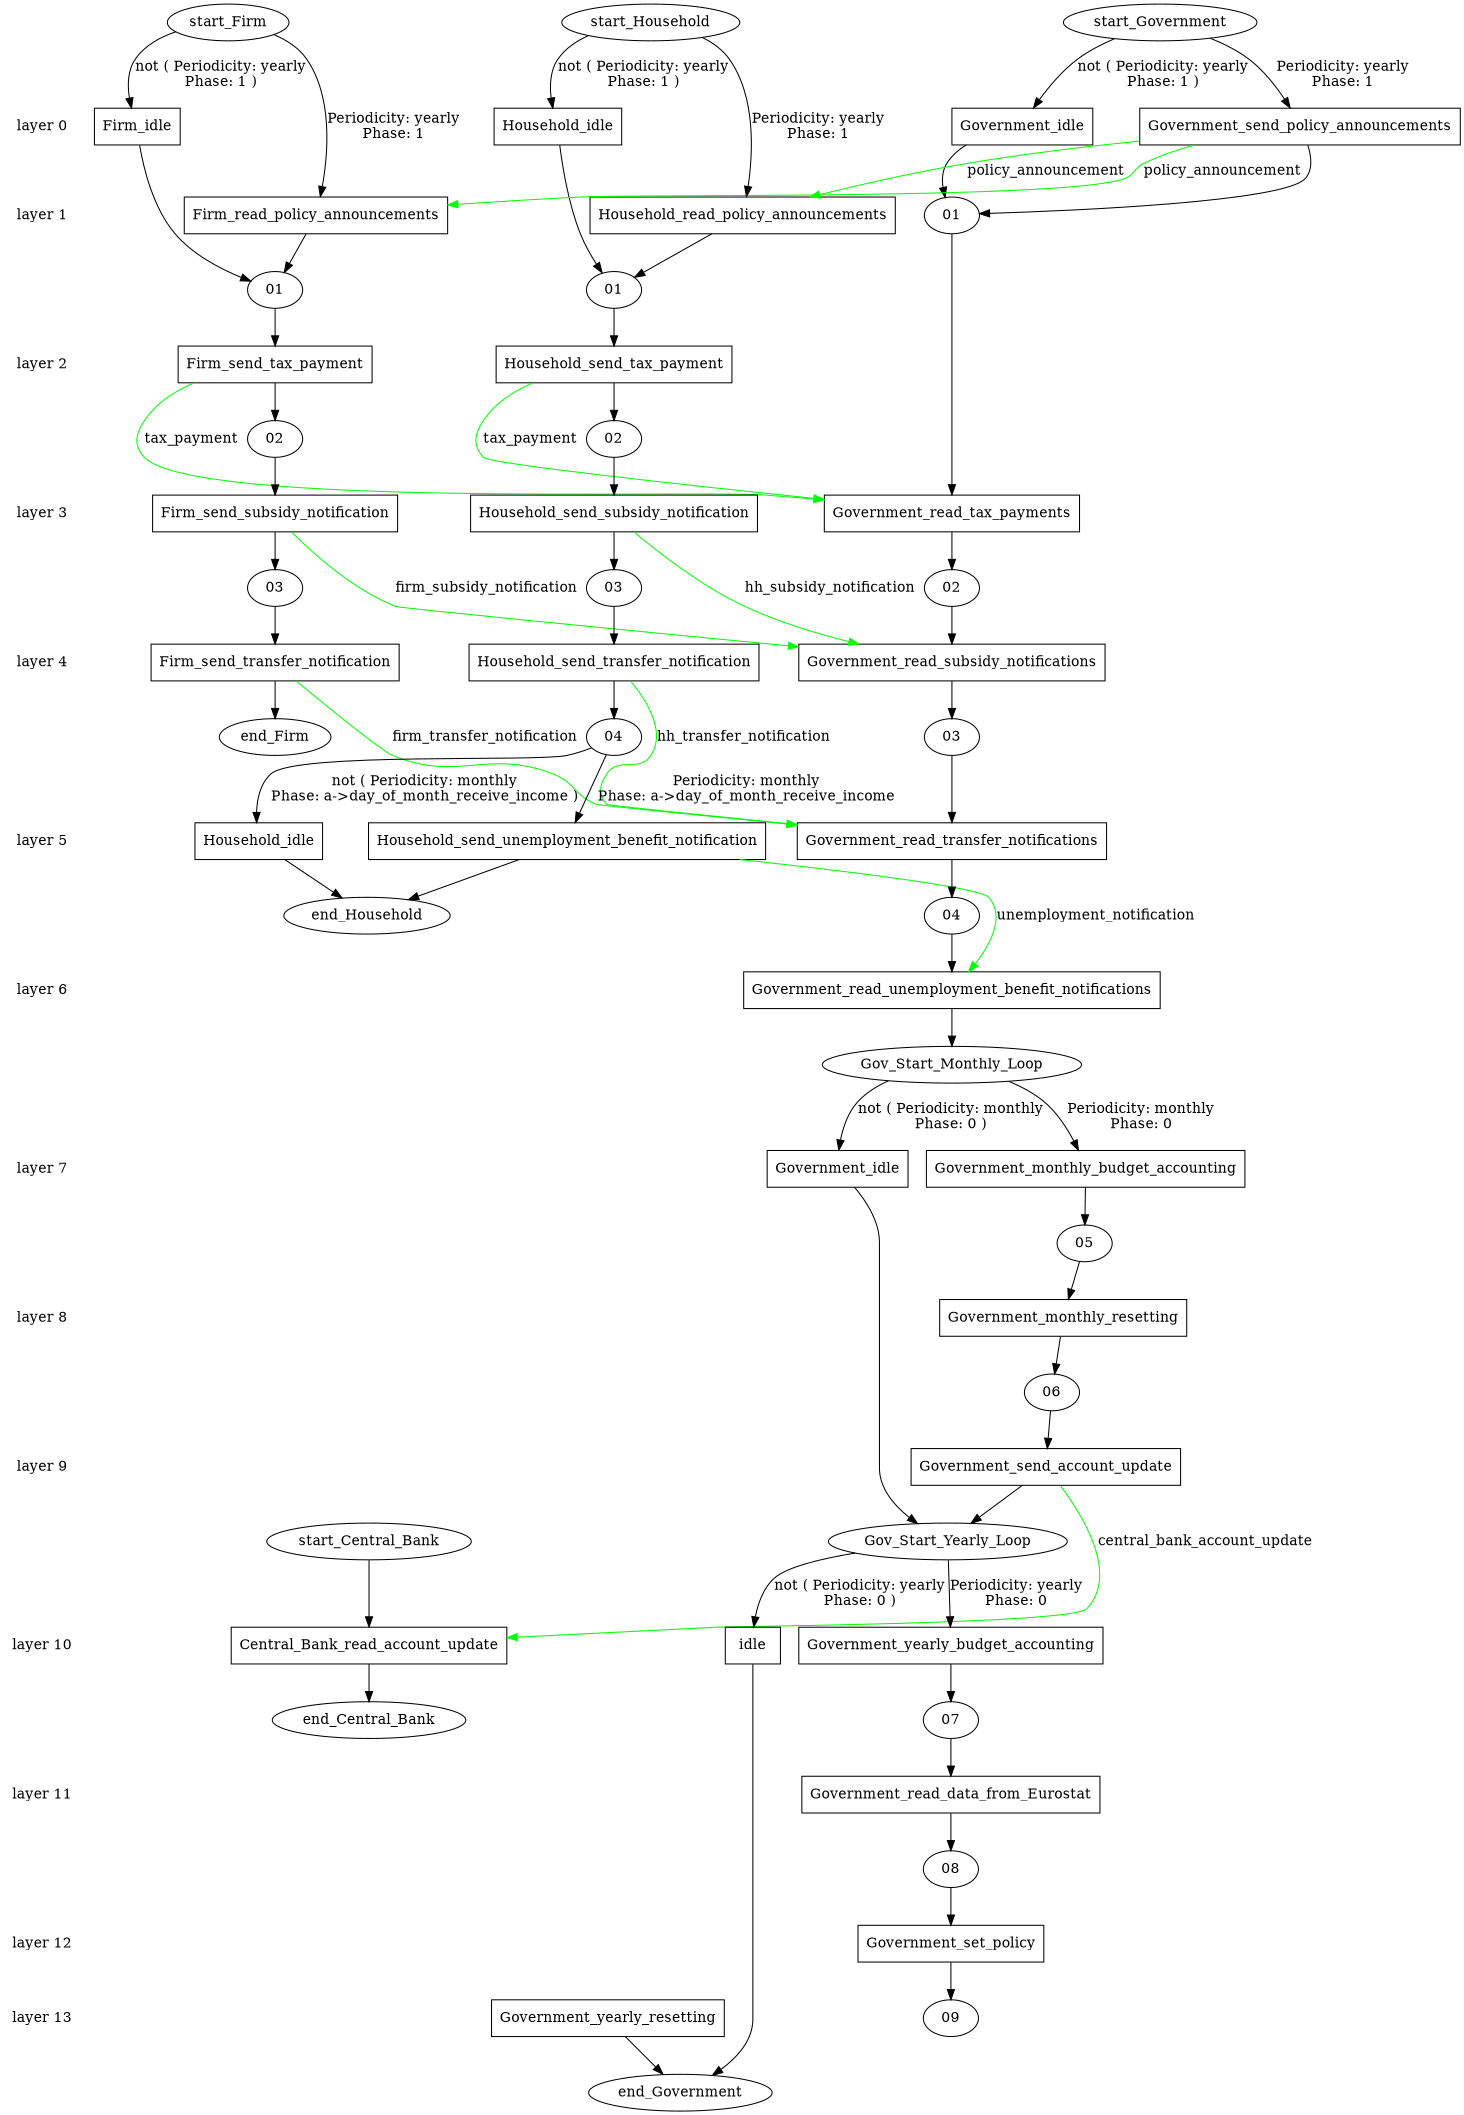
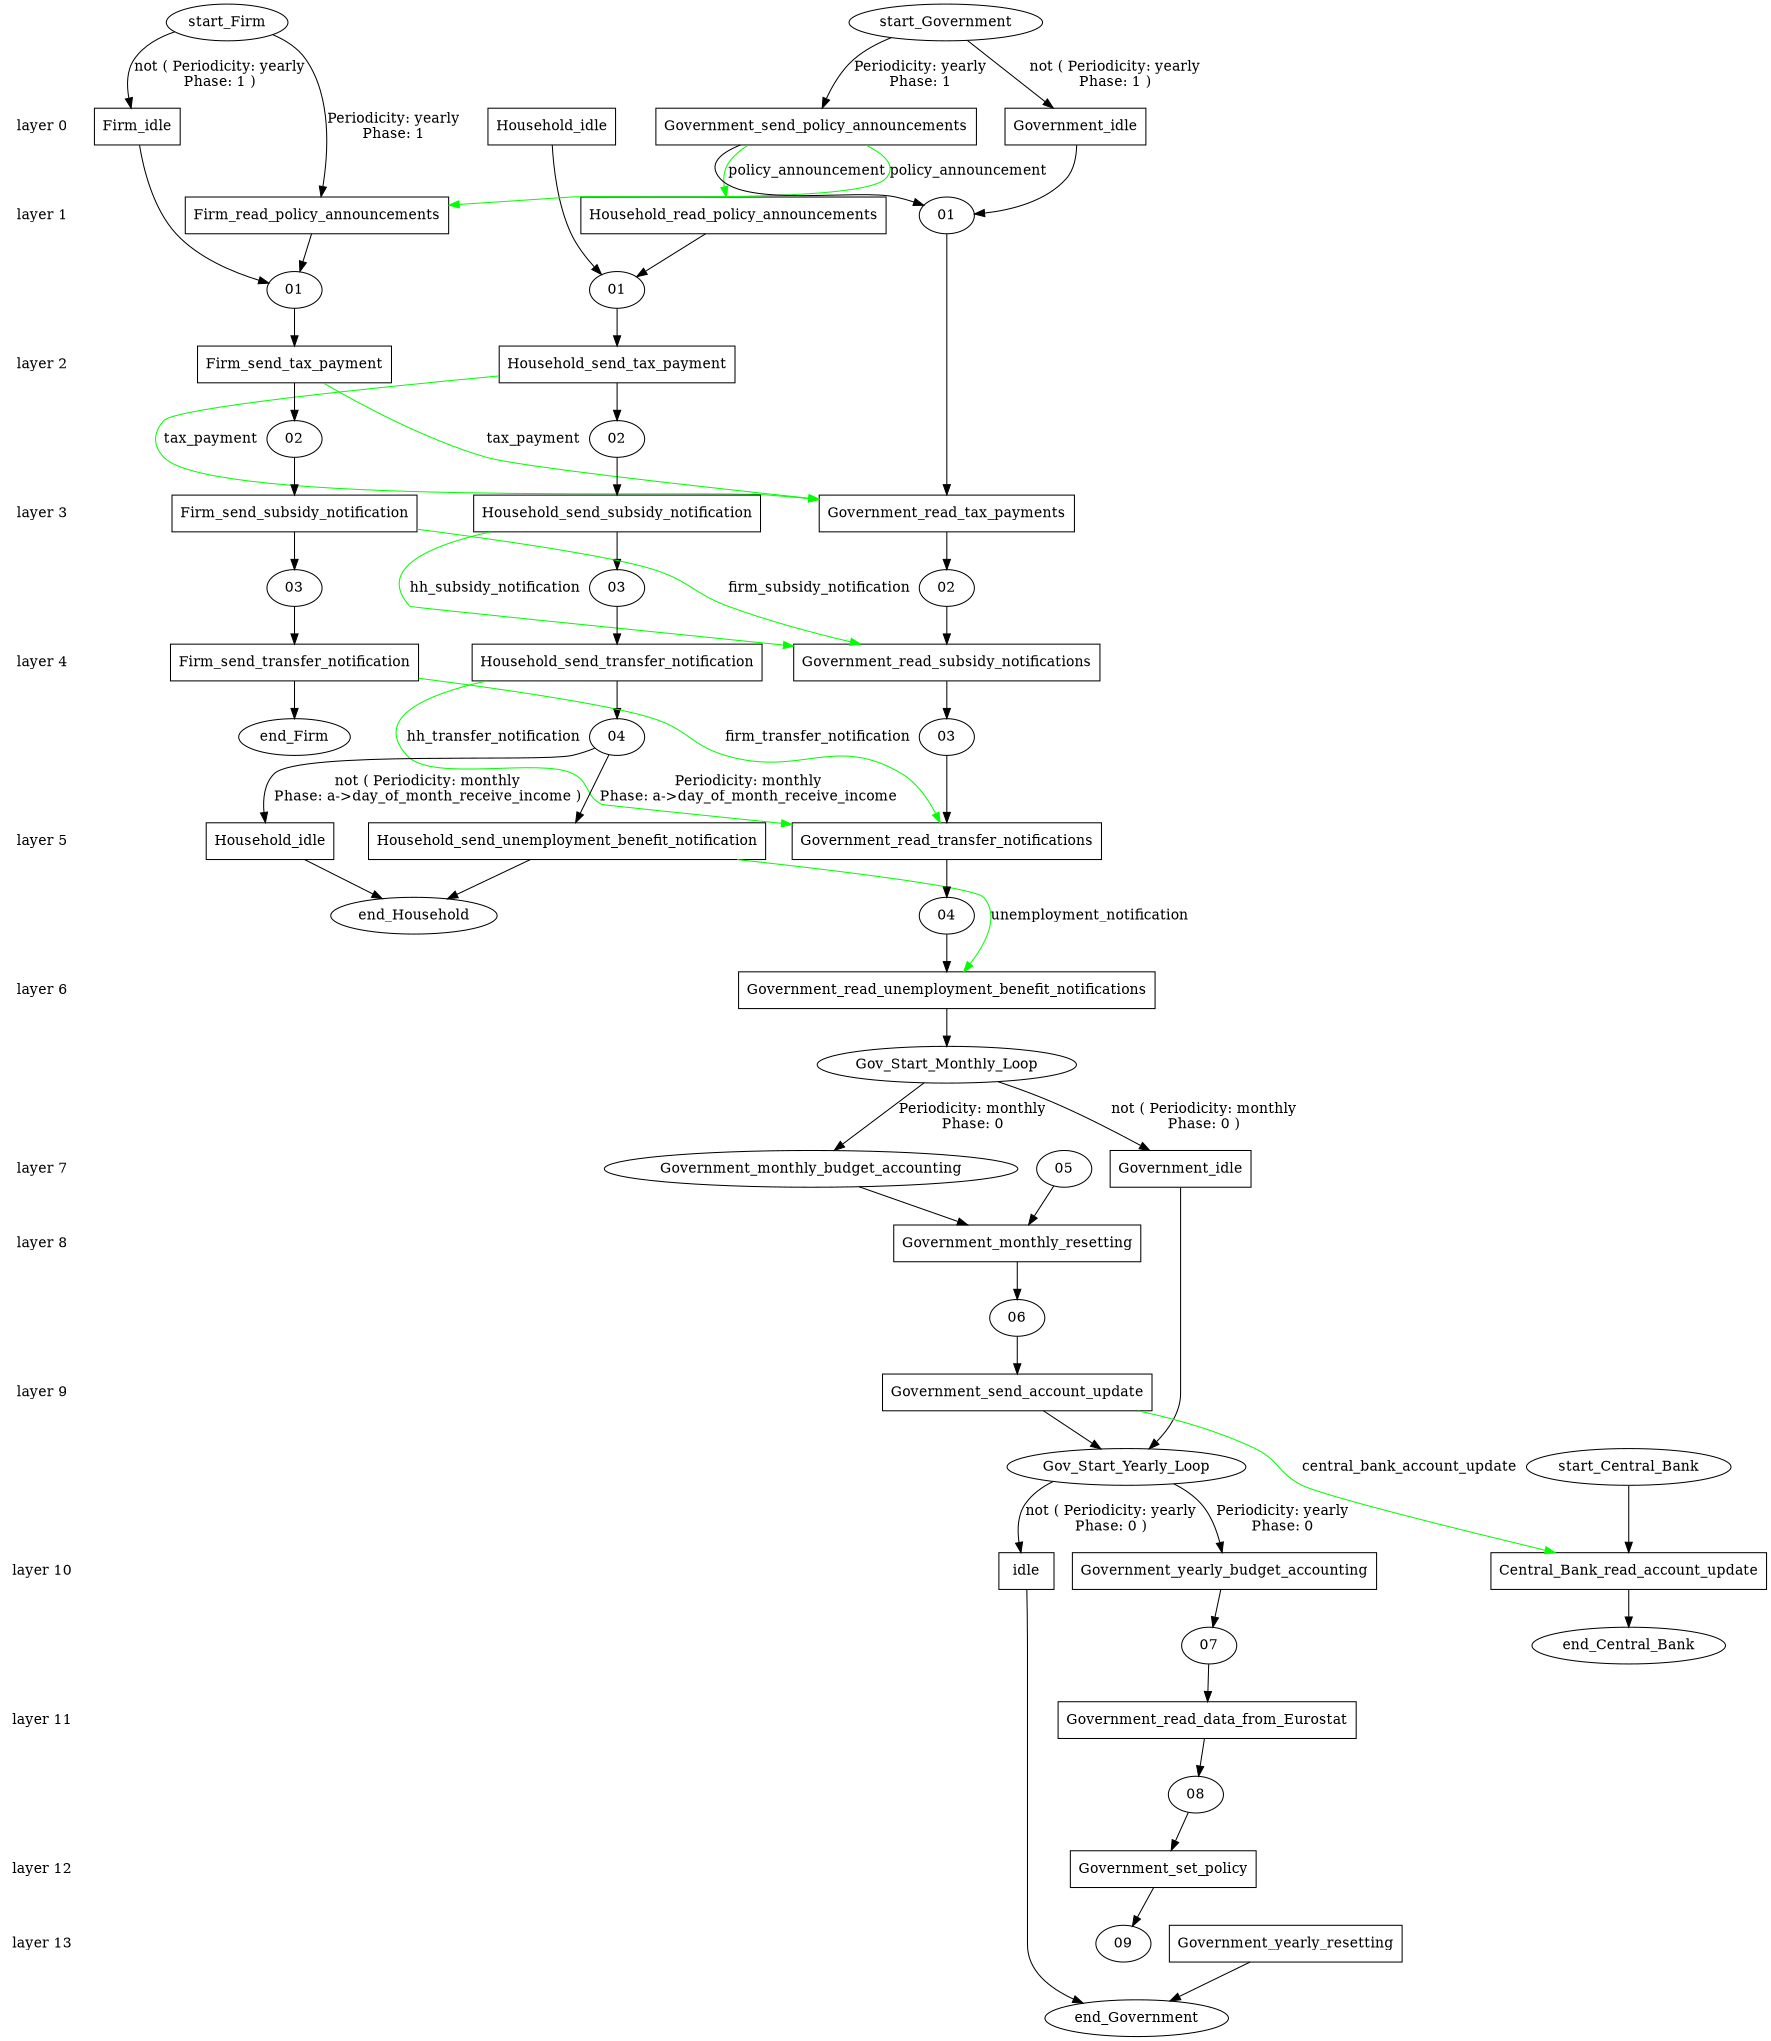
(651, 22) -> none
(1086, 1169) -> (811, 1169)
(1085, 1201) -> (908, 1204)
